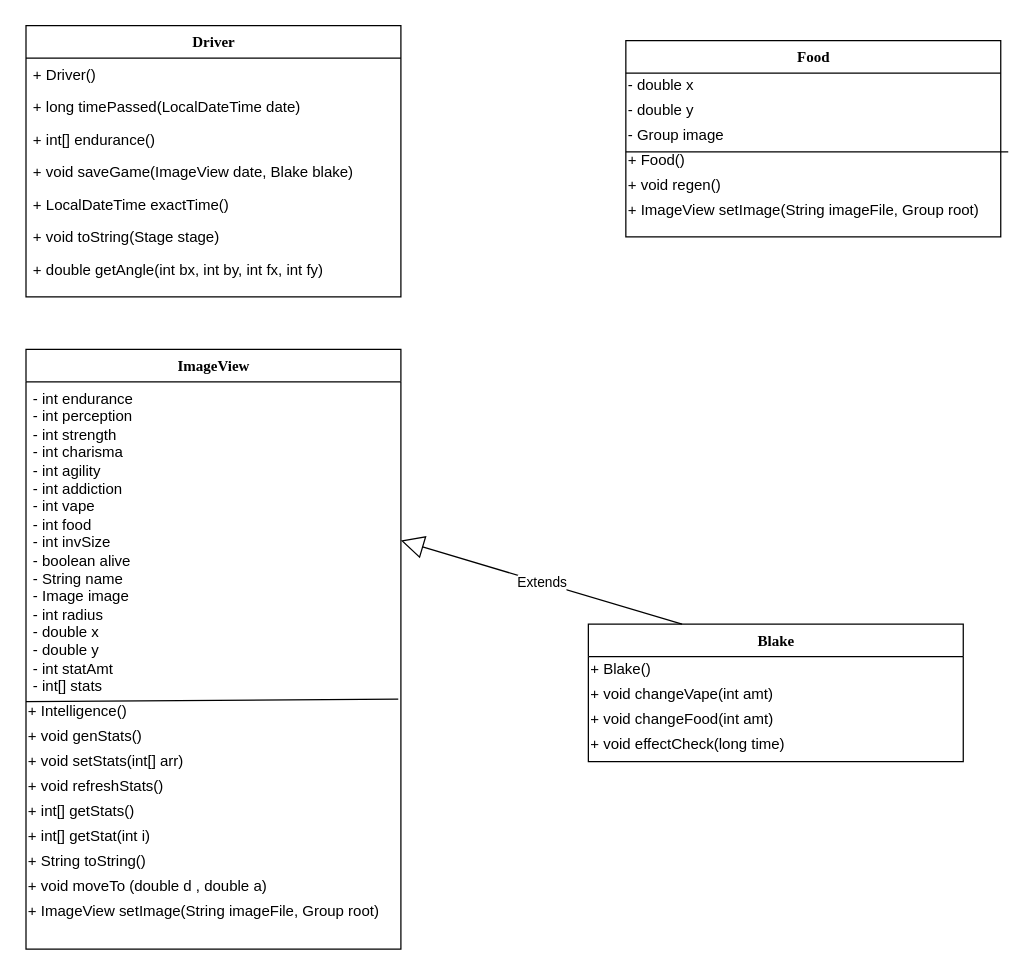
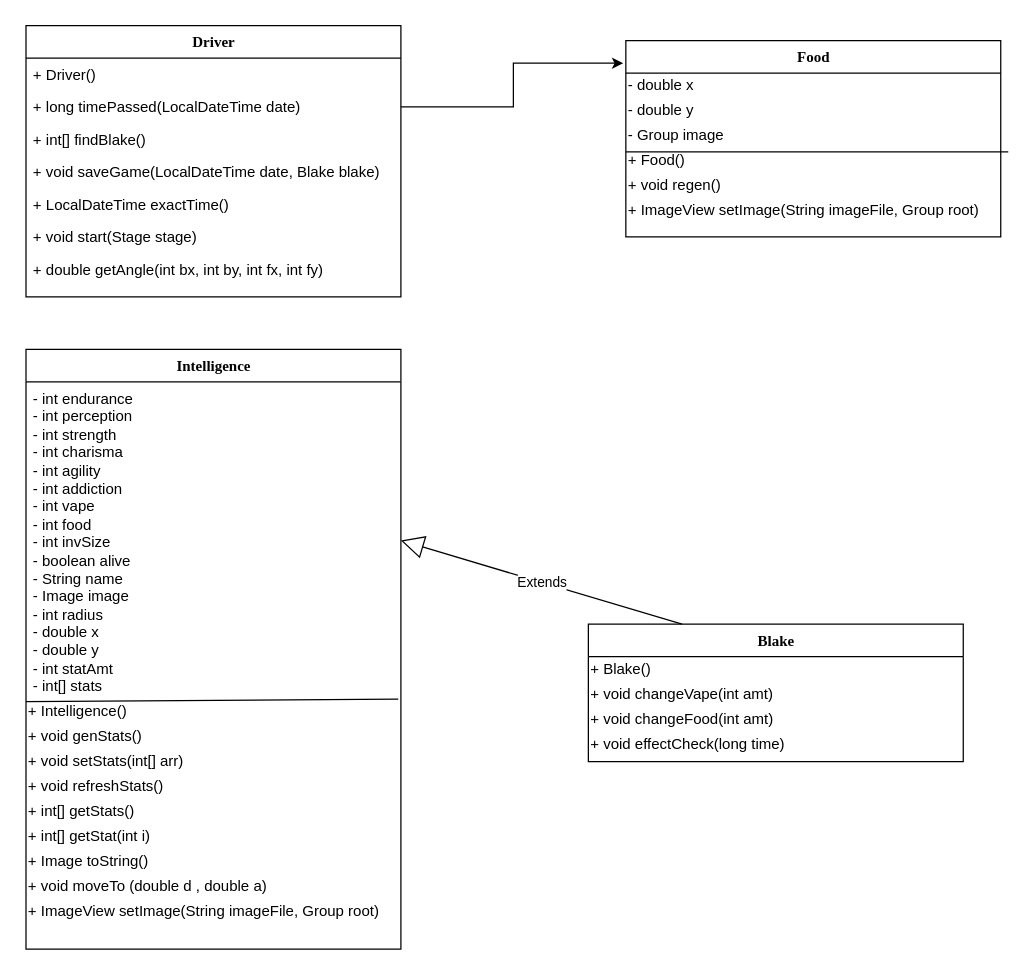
none -> (513, 91)
(107, 141) -> (103, 141)
(198, 173) -> (213, 173)
(141, 238) -> (130, 238)
(214, 367) -> (214, 367)
(100, 862) -> (98, 862)
